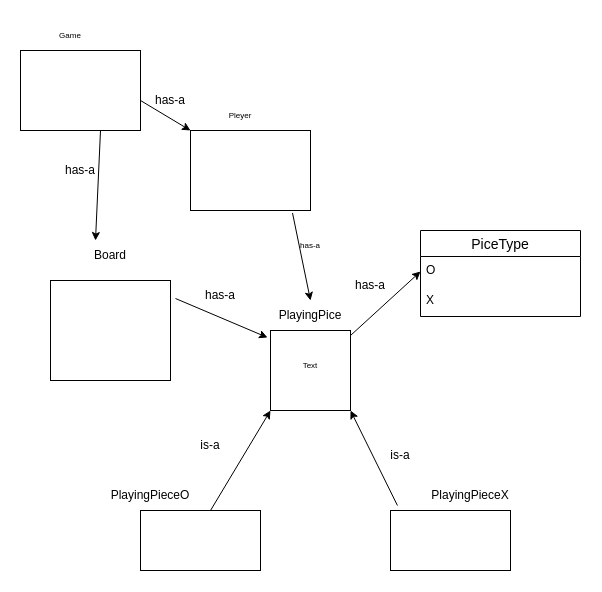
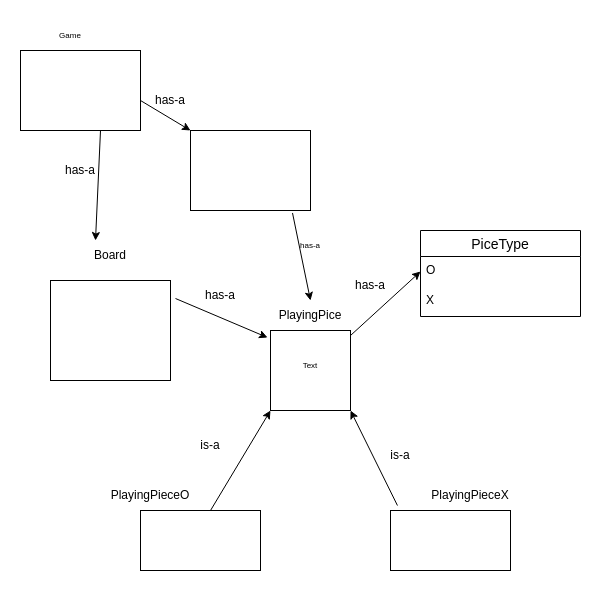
(241, 116) -> none
